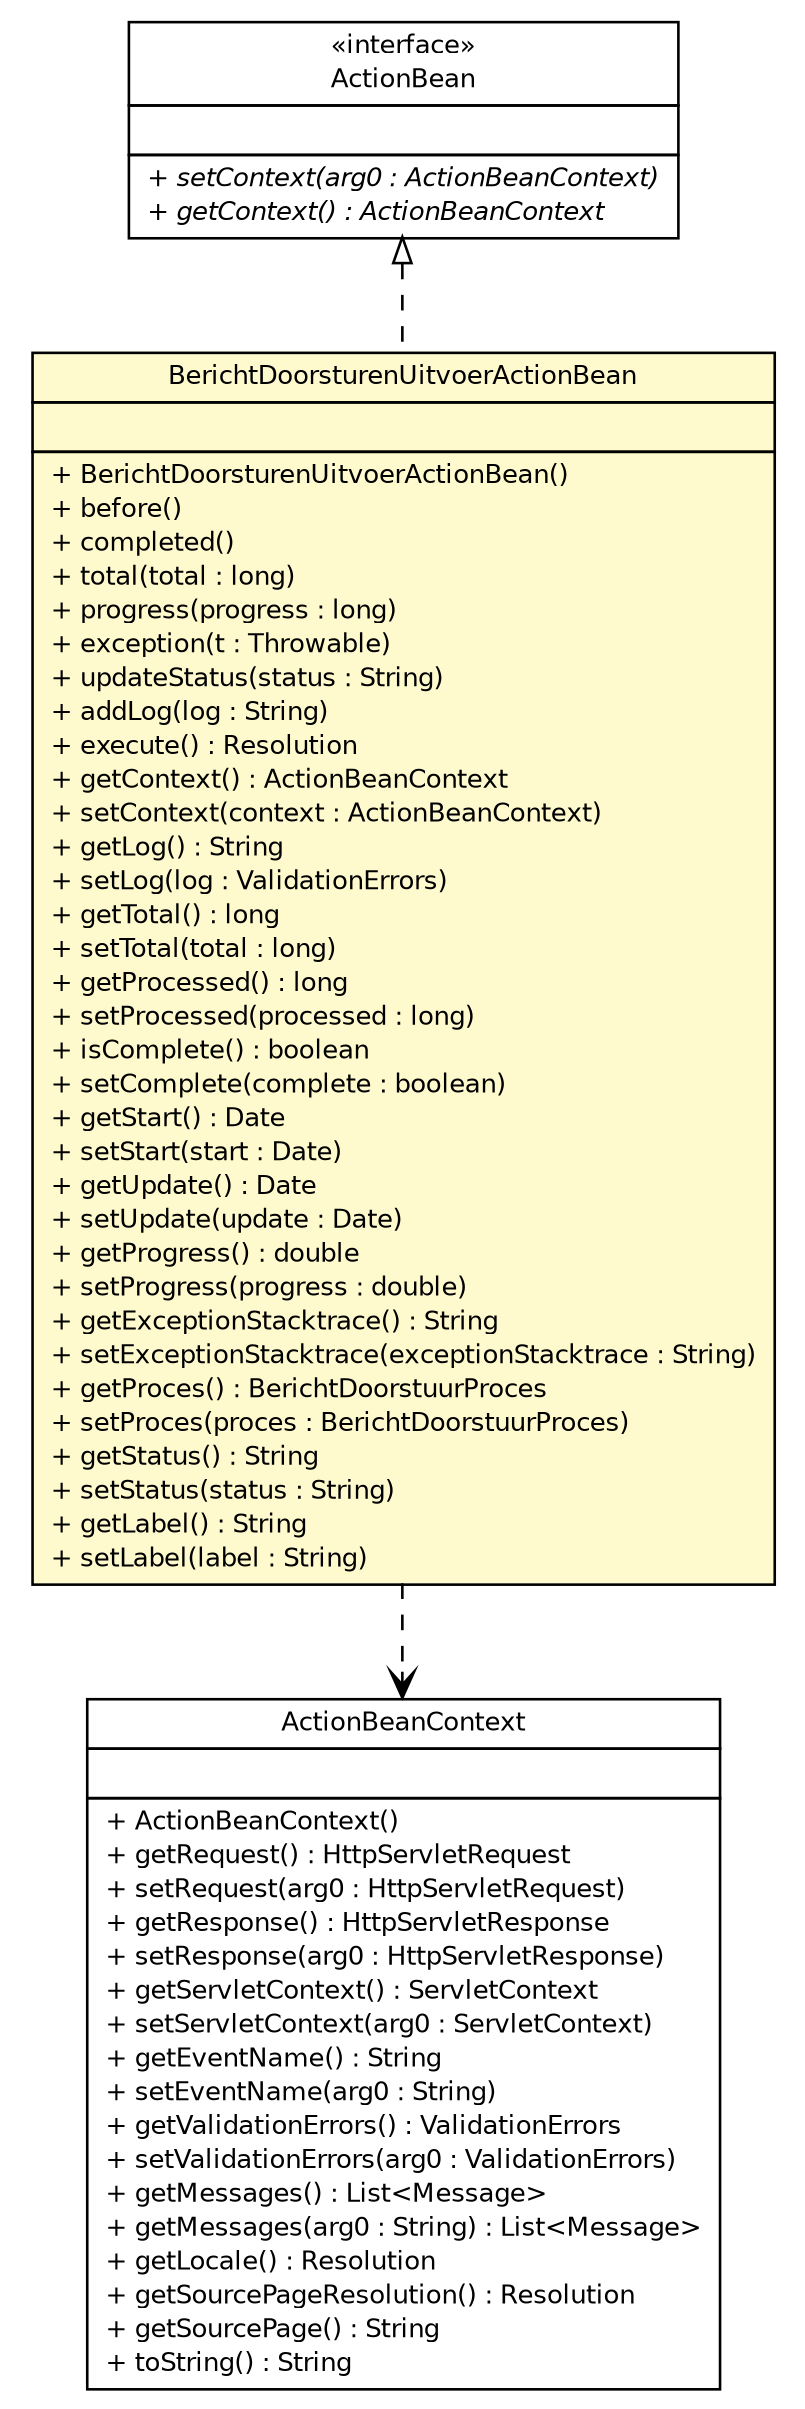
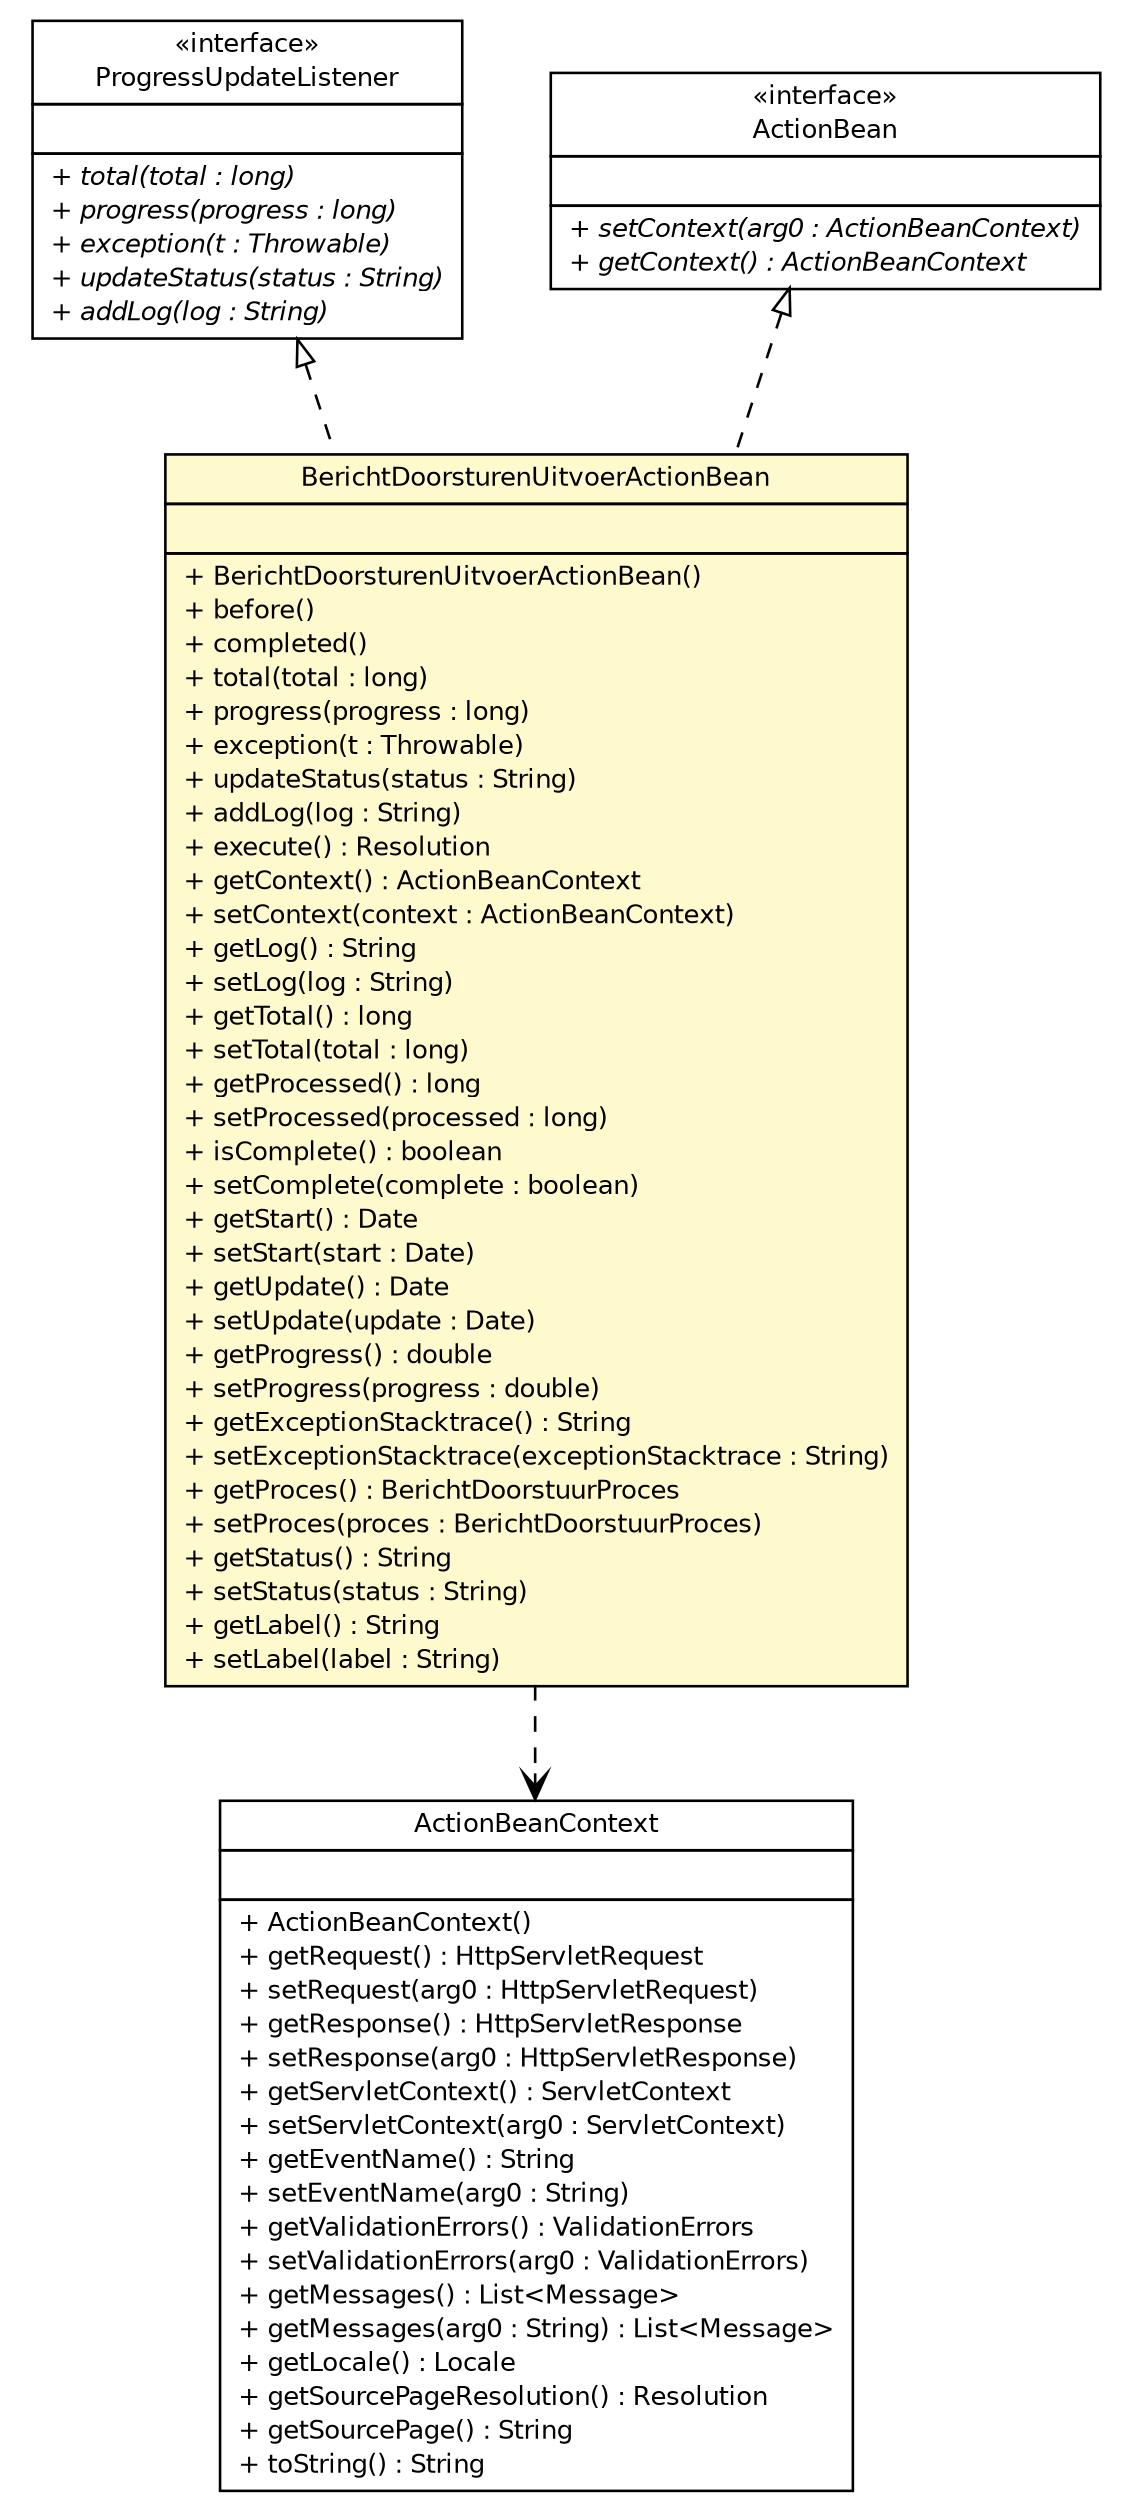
none -> (246, 180)
(250, 882) -> (319, 983)
(271, 2262) -> (378, 2363)
